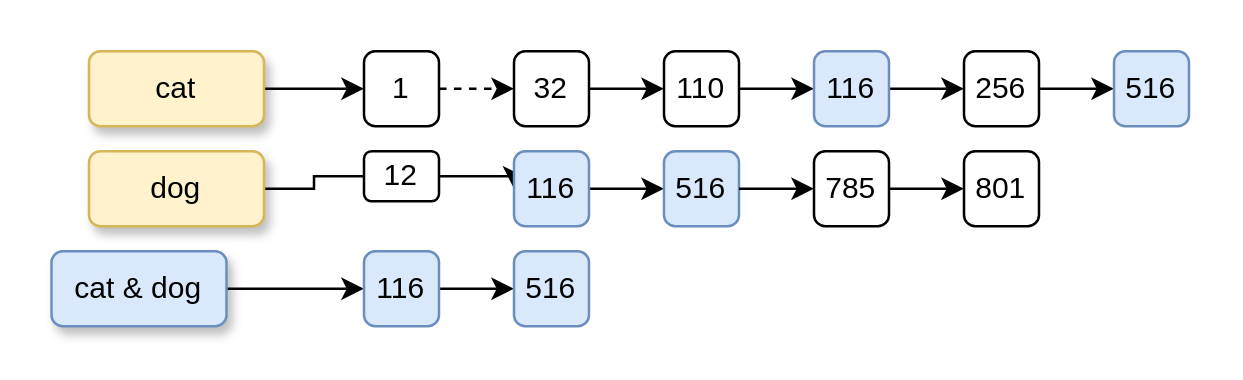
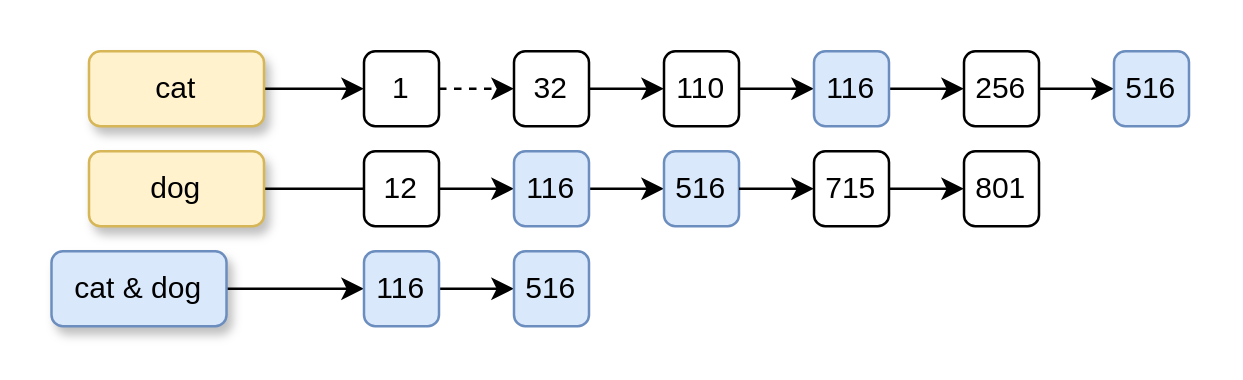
(401, 176) -> (401, 189)
(851, 189) -> (851, 189)
